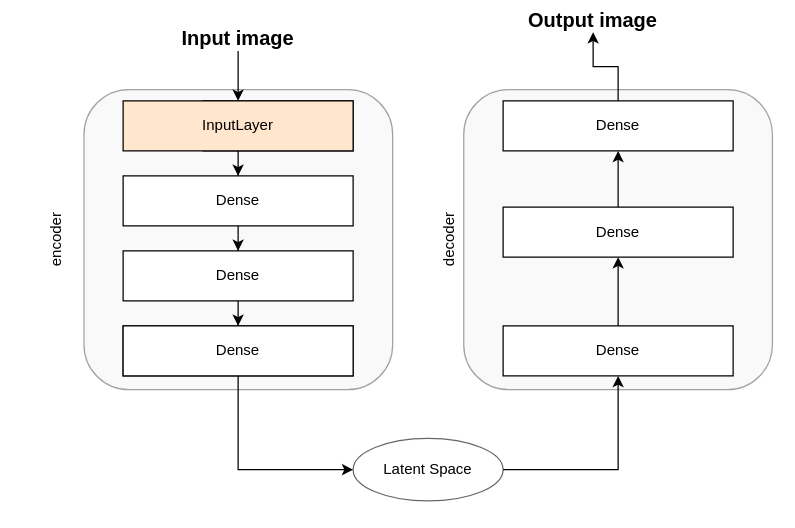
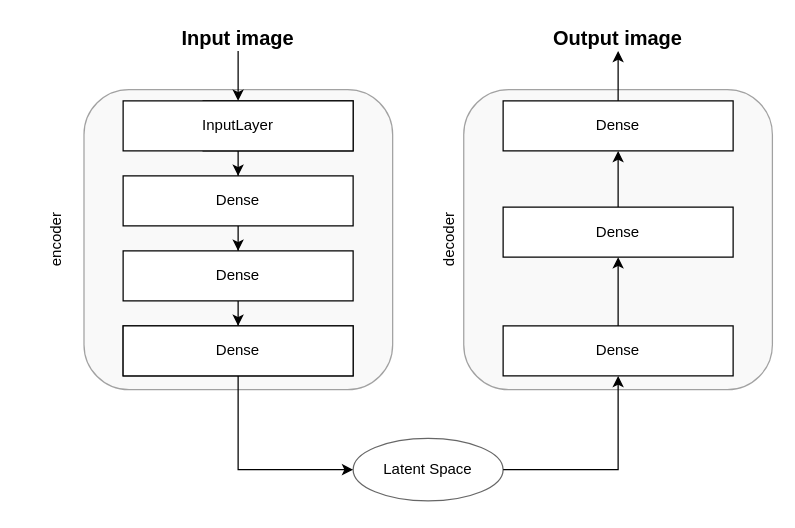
(593, 19) -> (618, 38)
(238, 126) -> (238, 126)
